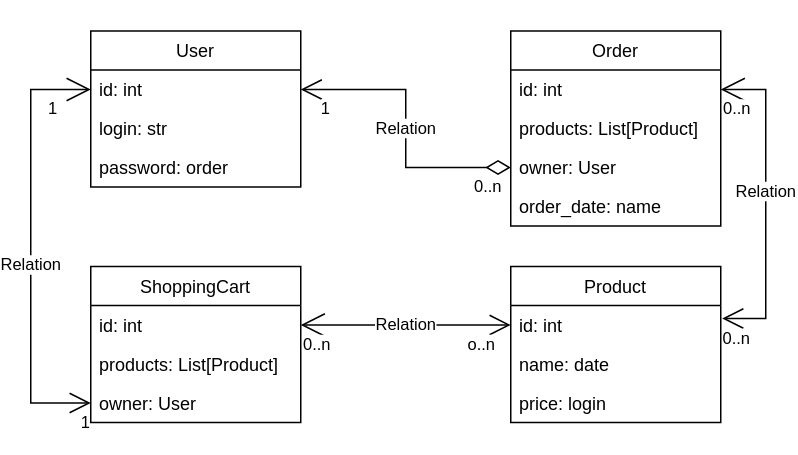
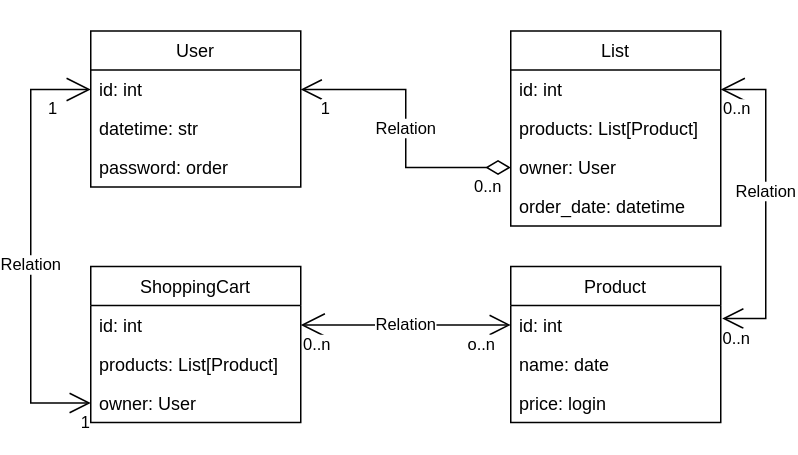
(615, 51) -> (615, 51)
(140, 129) -> (158, 129)
(595, 207) -> (613, 207)
